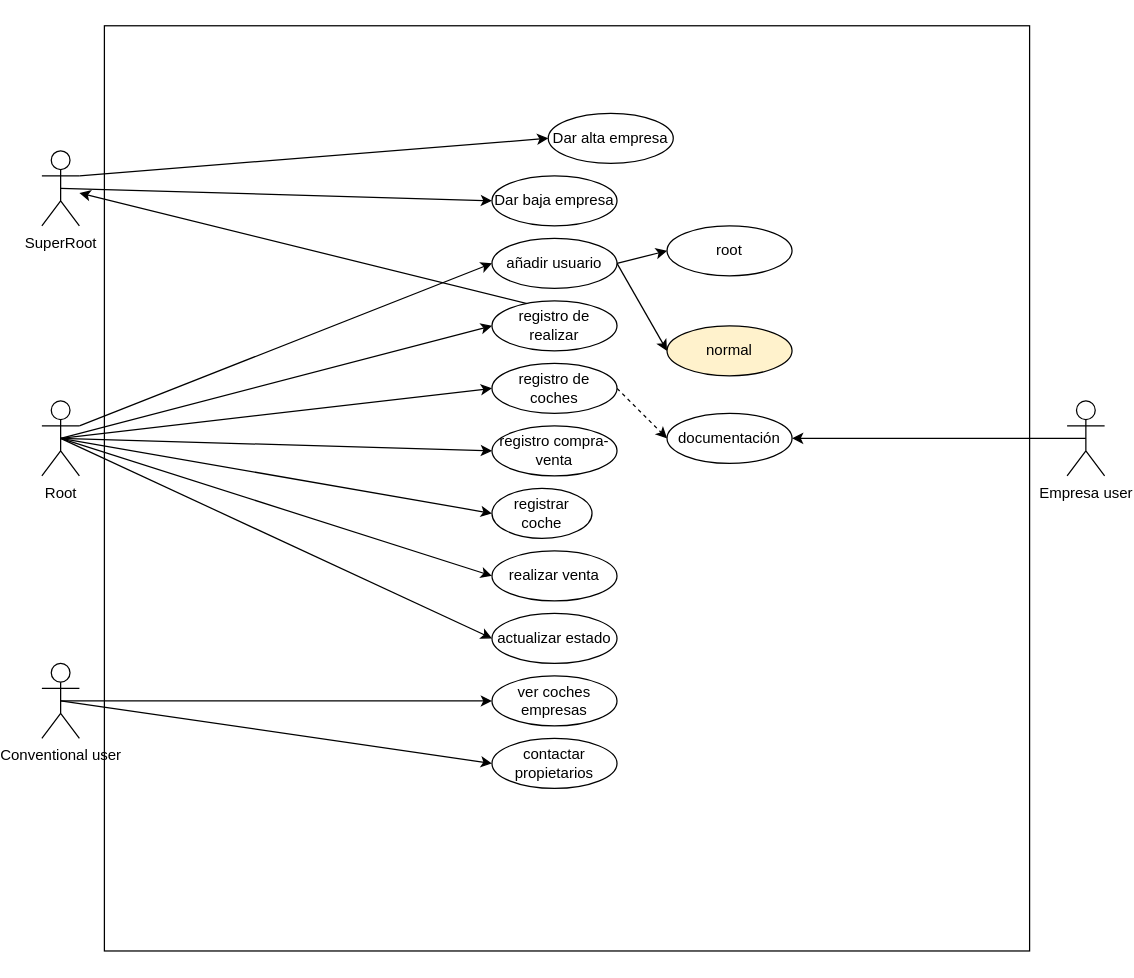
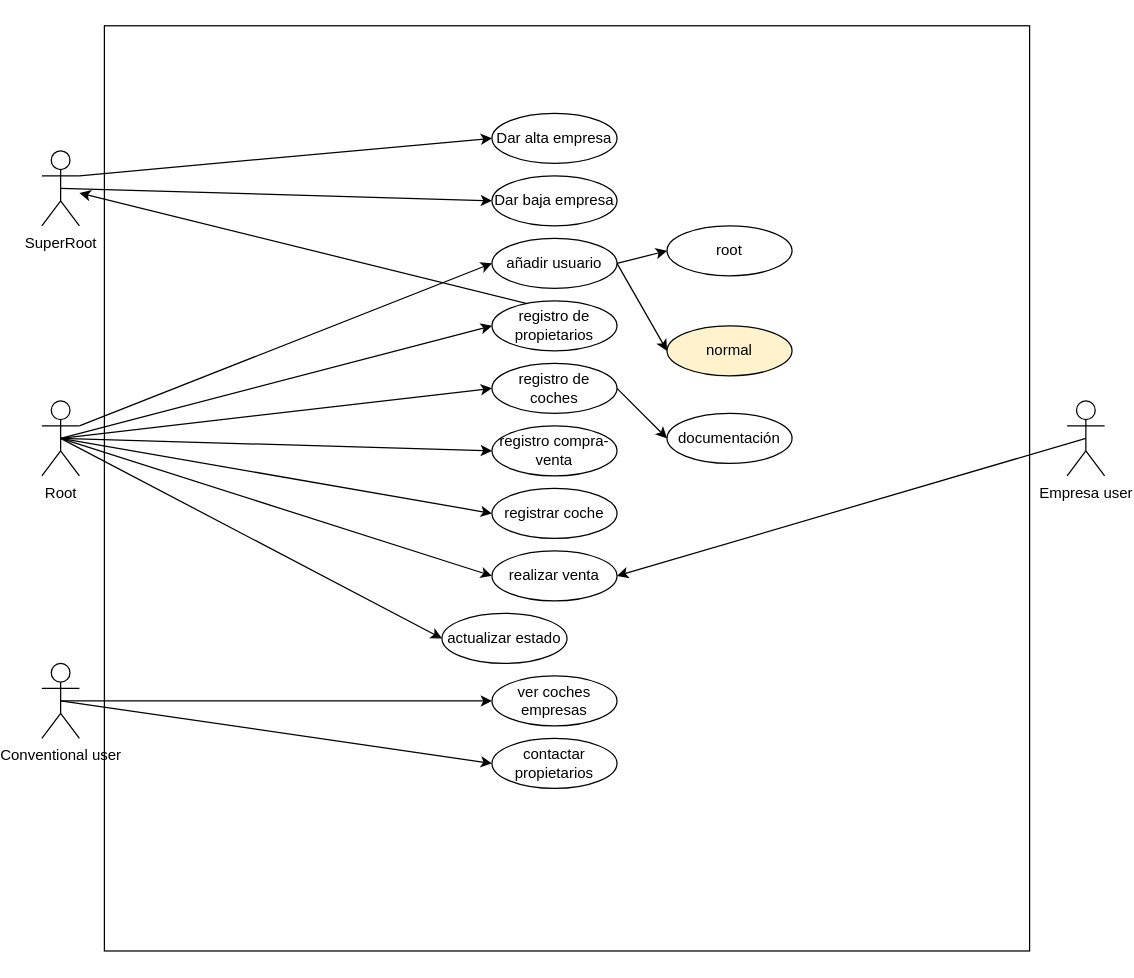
(611, 138) -> (554, 138)
(554, 326) -> (554, 326)
(639, 410) -> (639, 410)
(941, 438) -> (853, 506)
(542, 513) -> (554, 513)
(554, 638) -> (504, 638)
